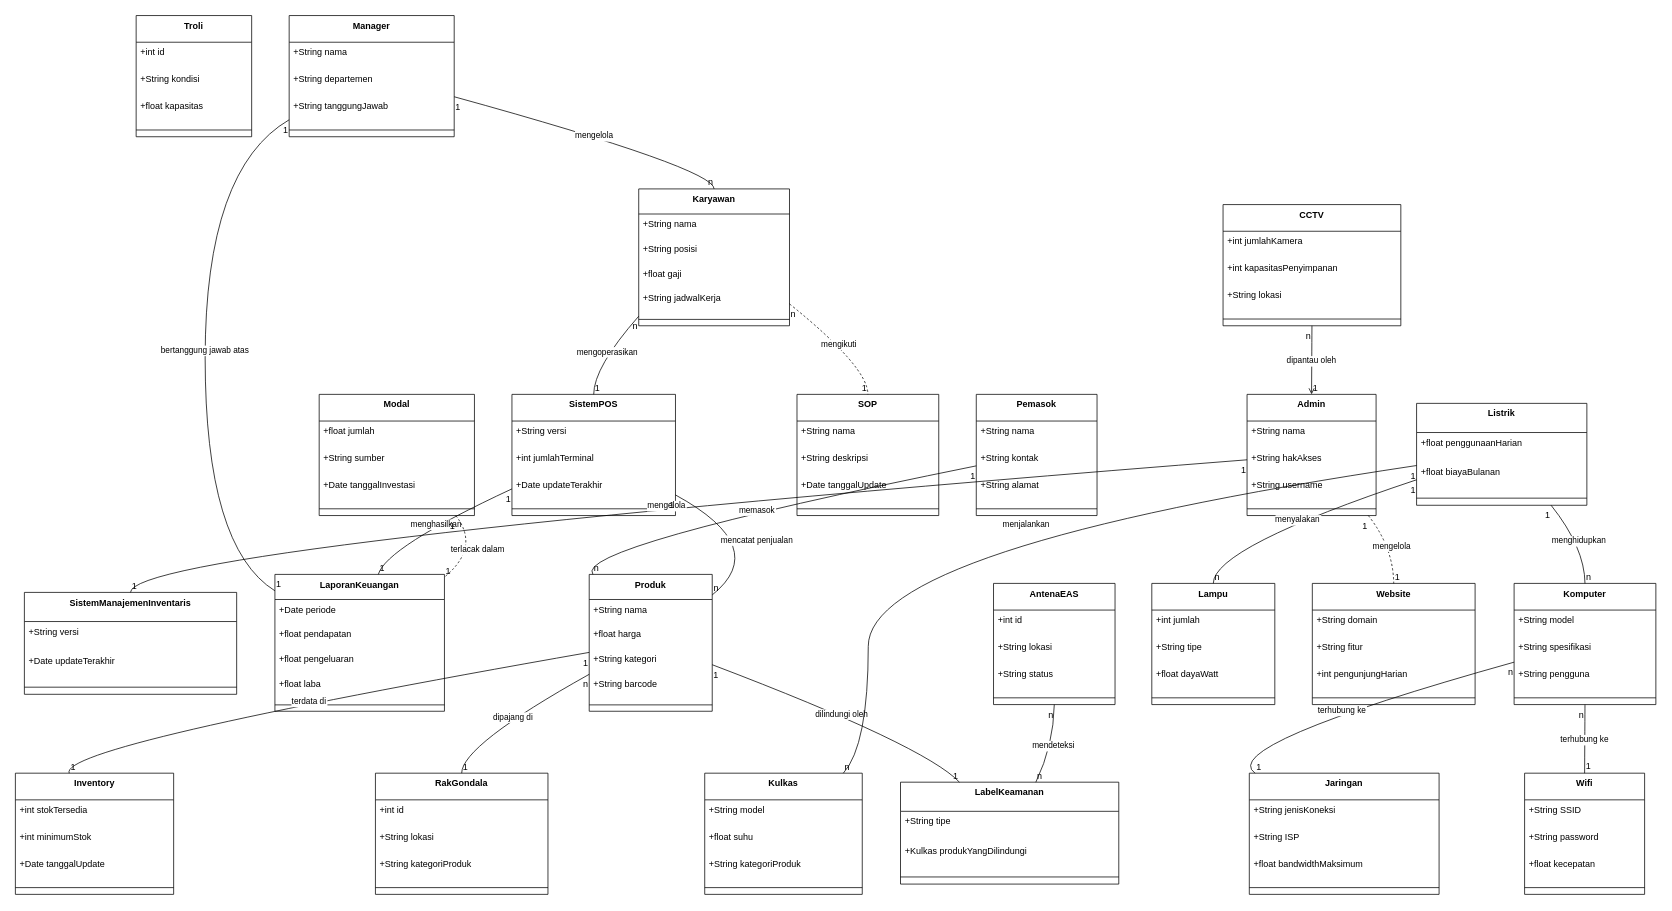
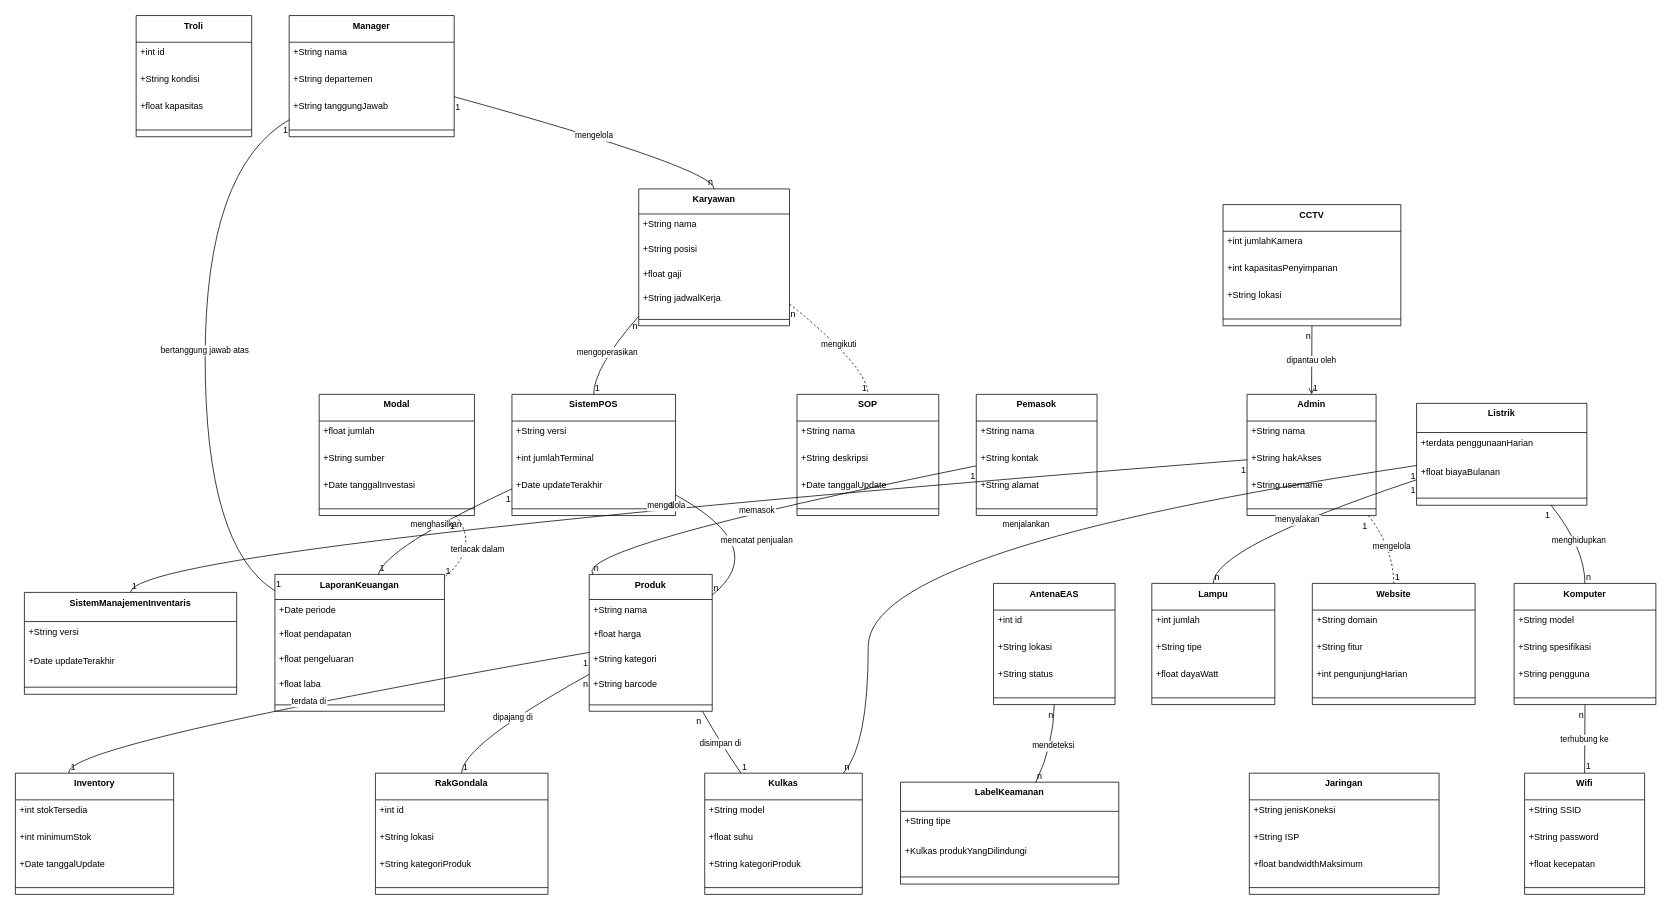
(1475, 442) -> (1481, 442)
(840, 716) -> none
(1303, 730) -> none
none -> (721, 743)
